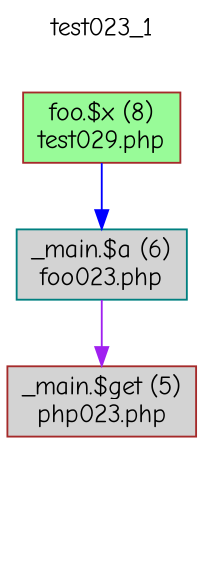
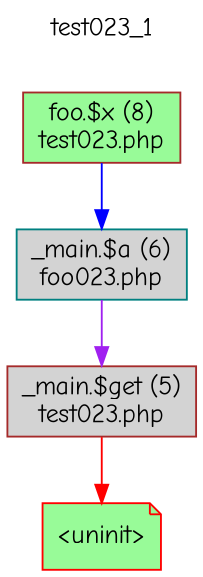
(102, 128) -> (102, 128)
(102, 401) -> (102, 401)
none -> (102, 536)
